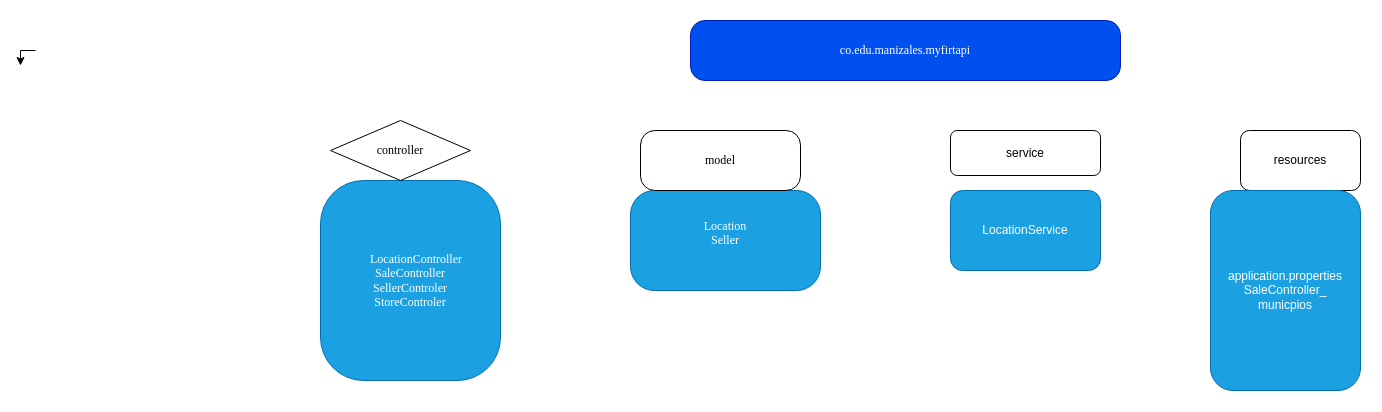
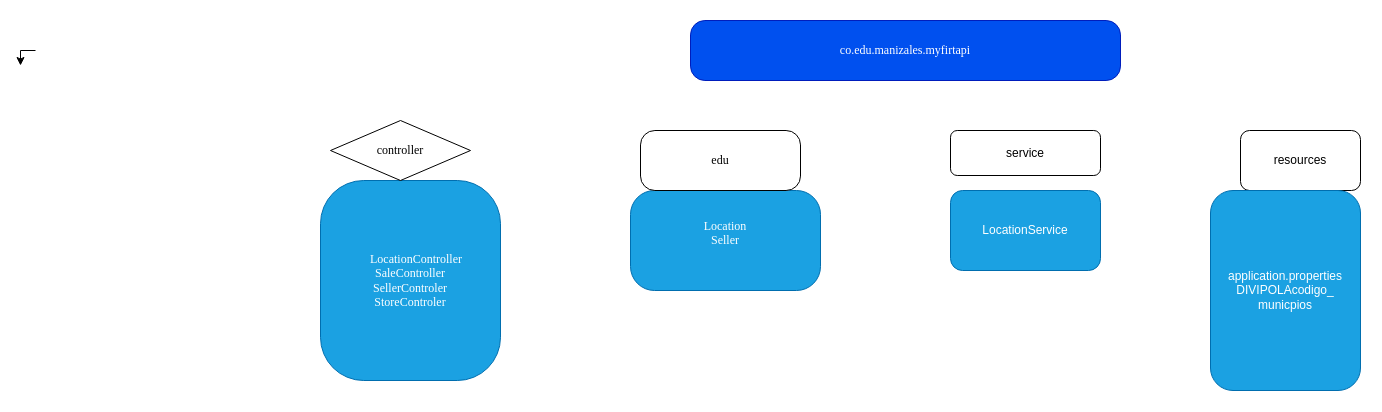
(721, 161) -> (721, 161)
(1286, 291) -> (1286, 291)
